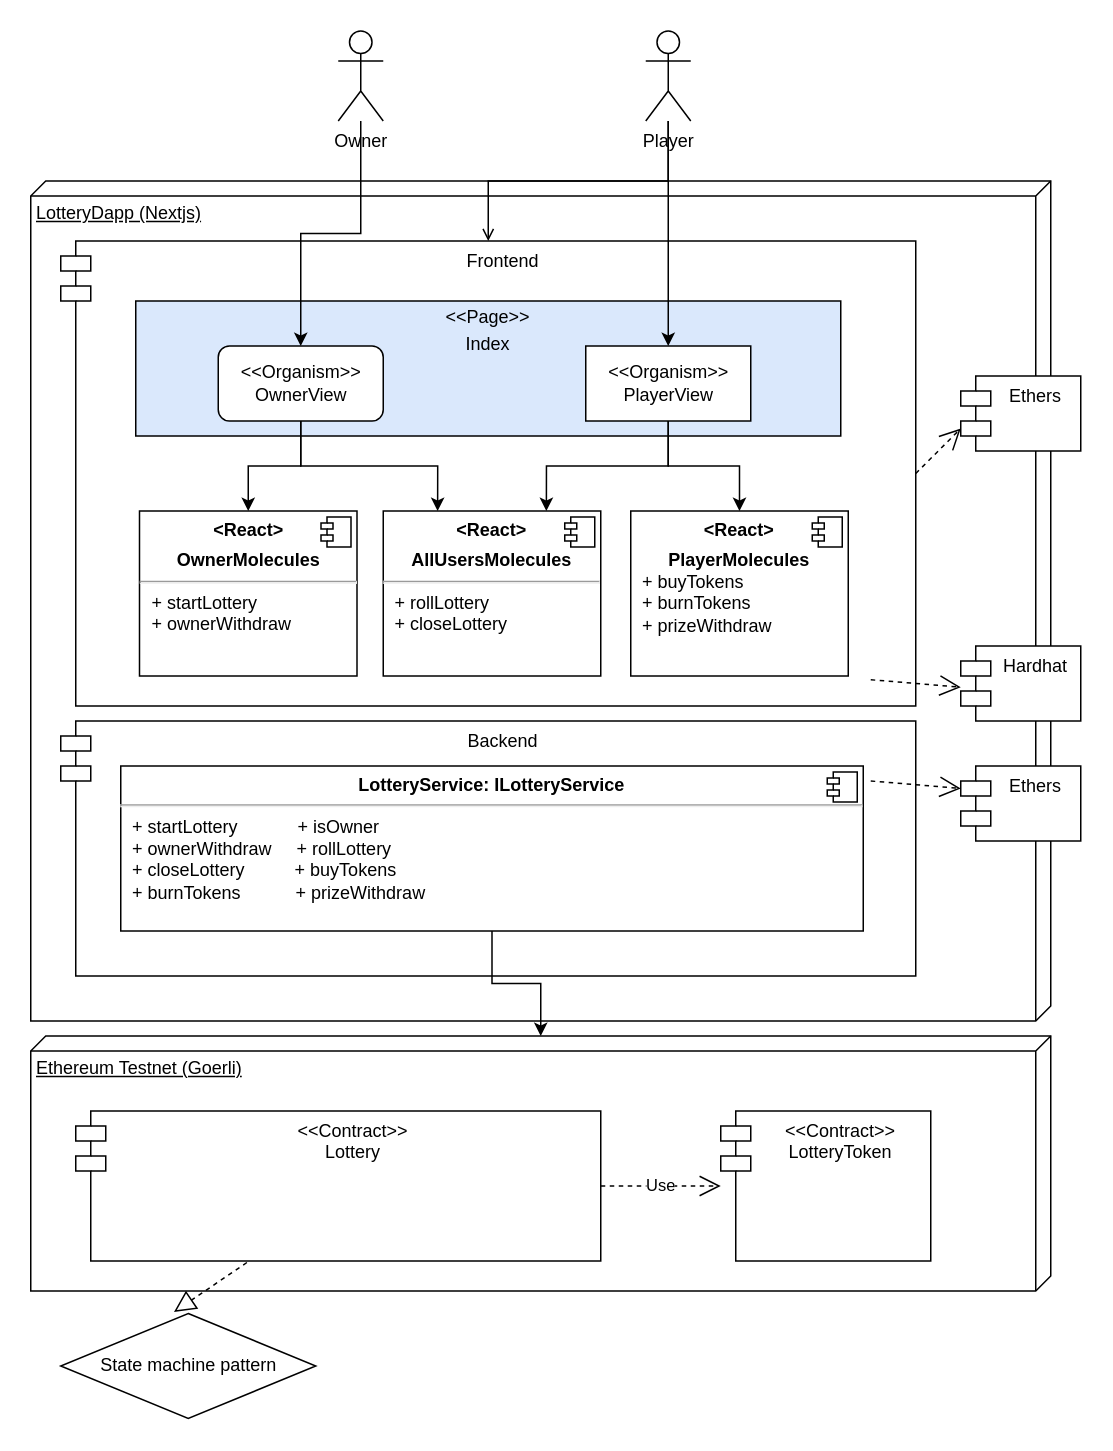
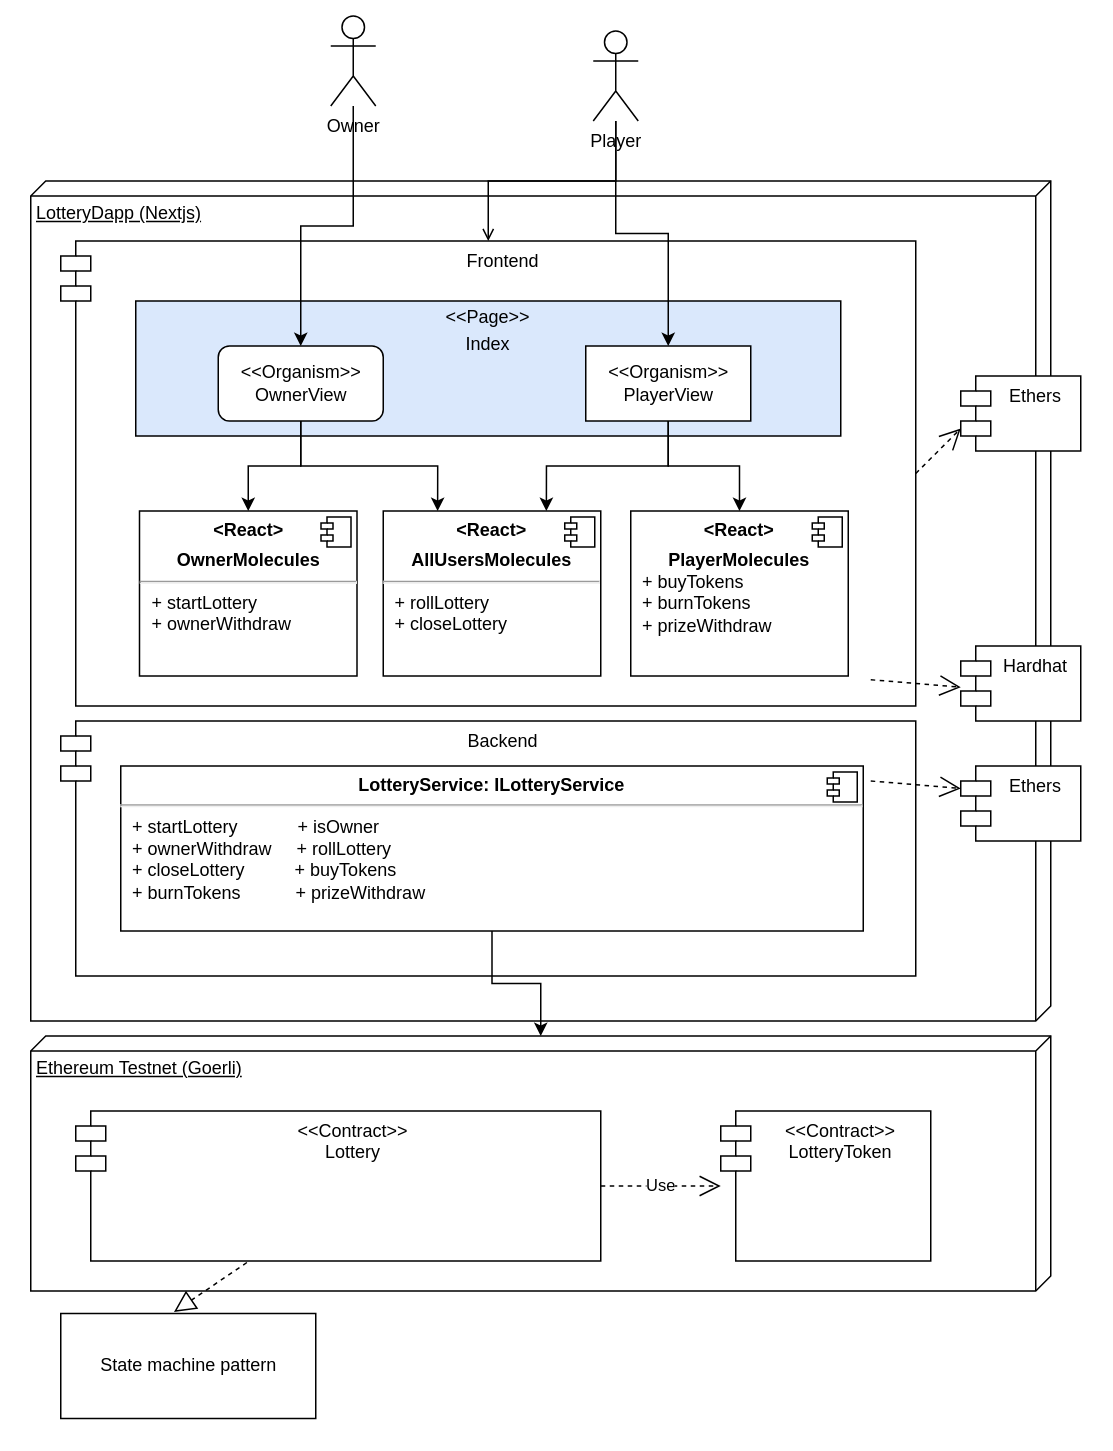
(361, 76) -> (353, 61)
(668, 76) -> (616, 76)
(188, 1366) -> (188, 1366)
